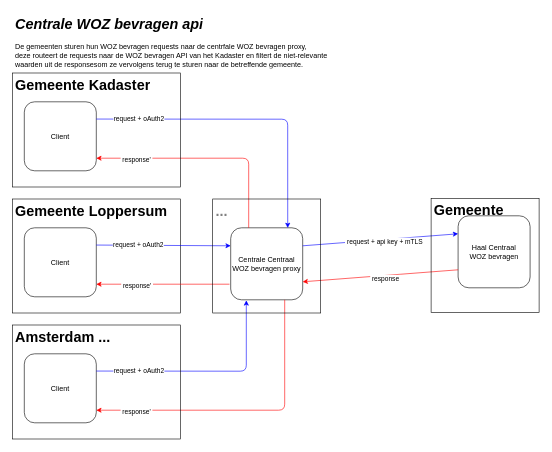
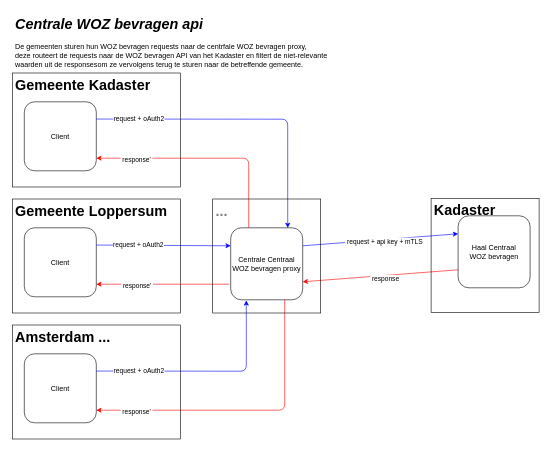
(450, 197) -> (450, 197)
